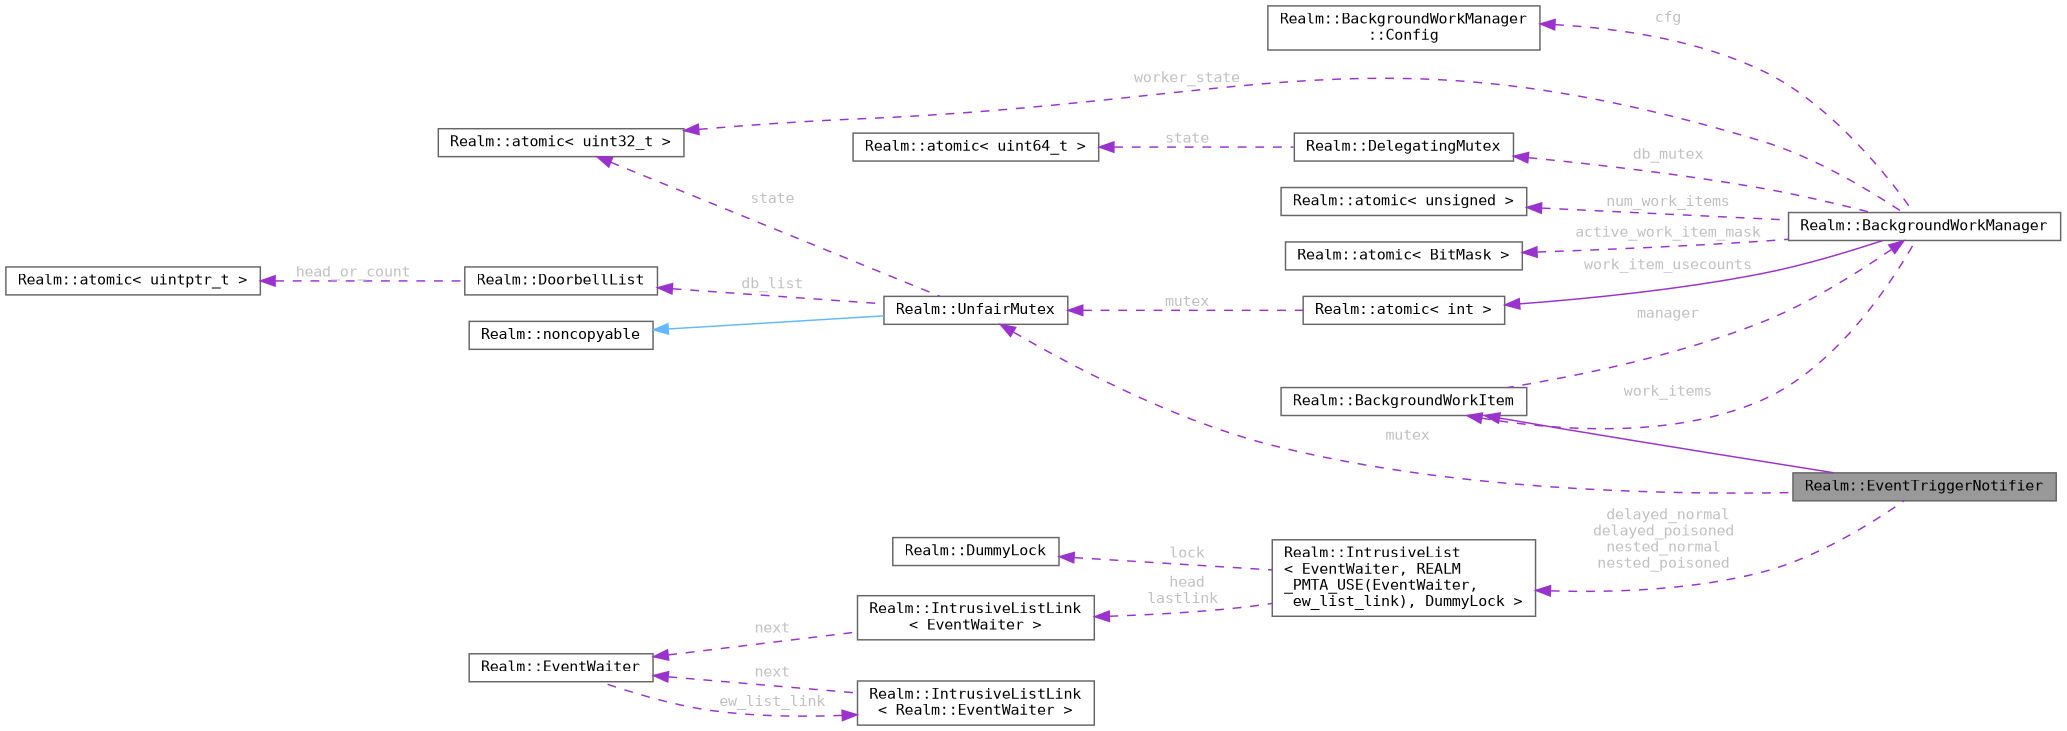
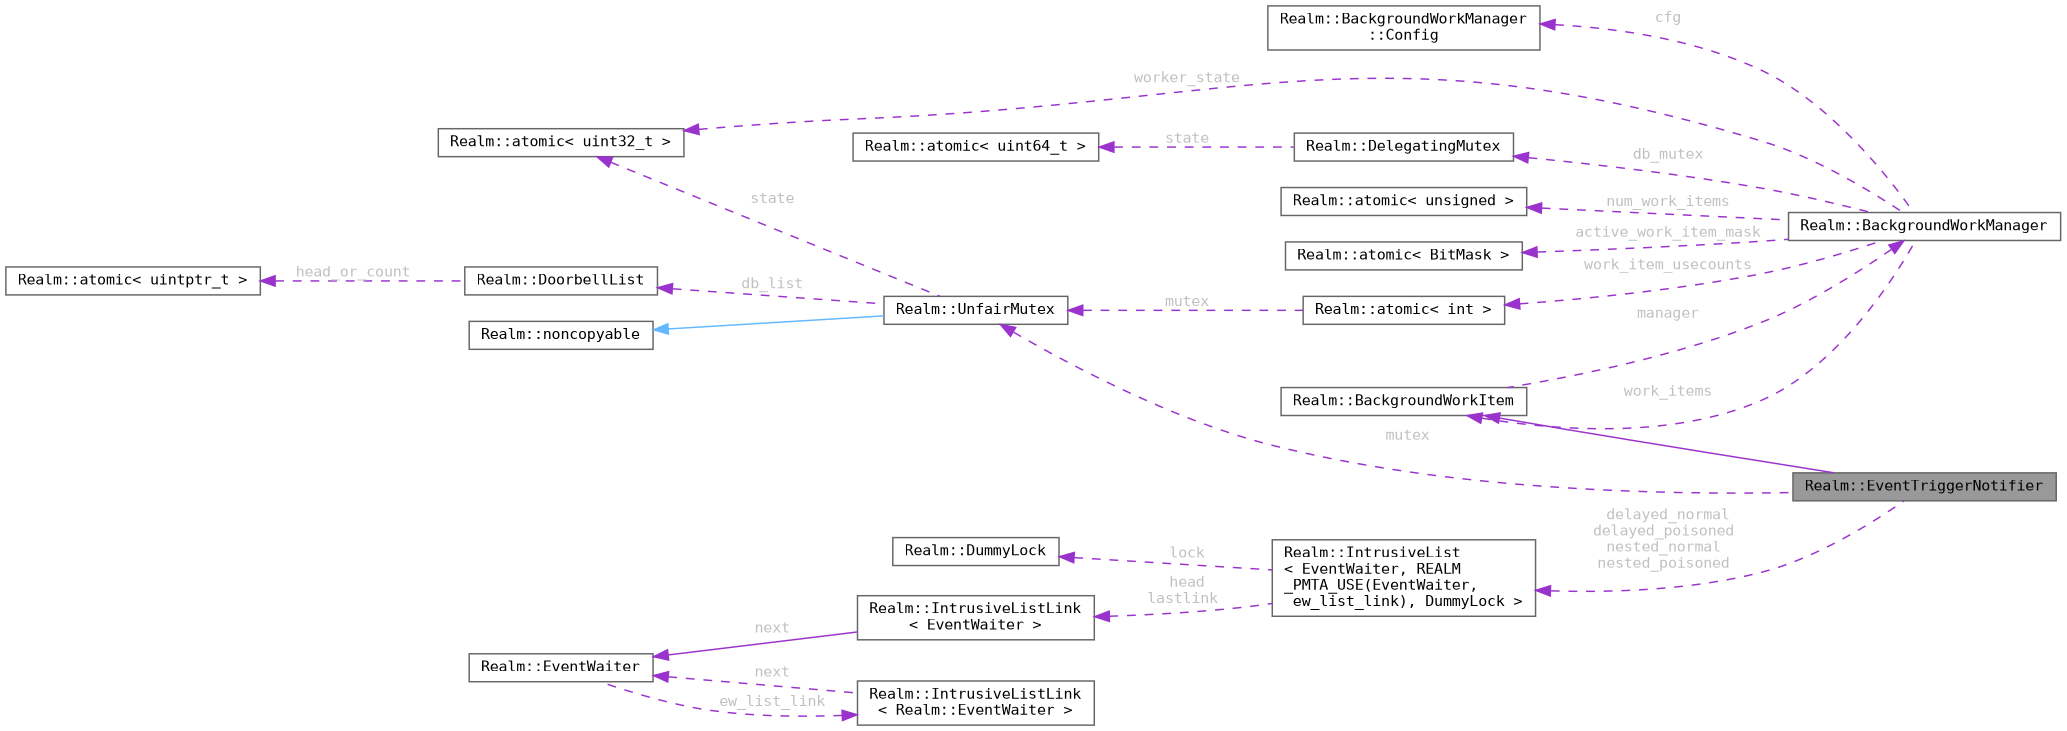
(1703, 284) -> (1703, 284)
(763, 643) -> (763, 643)
